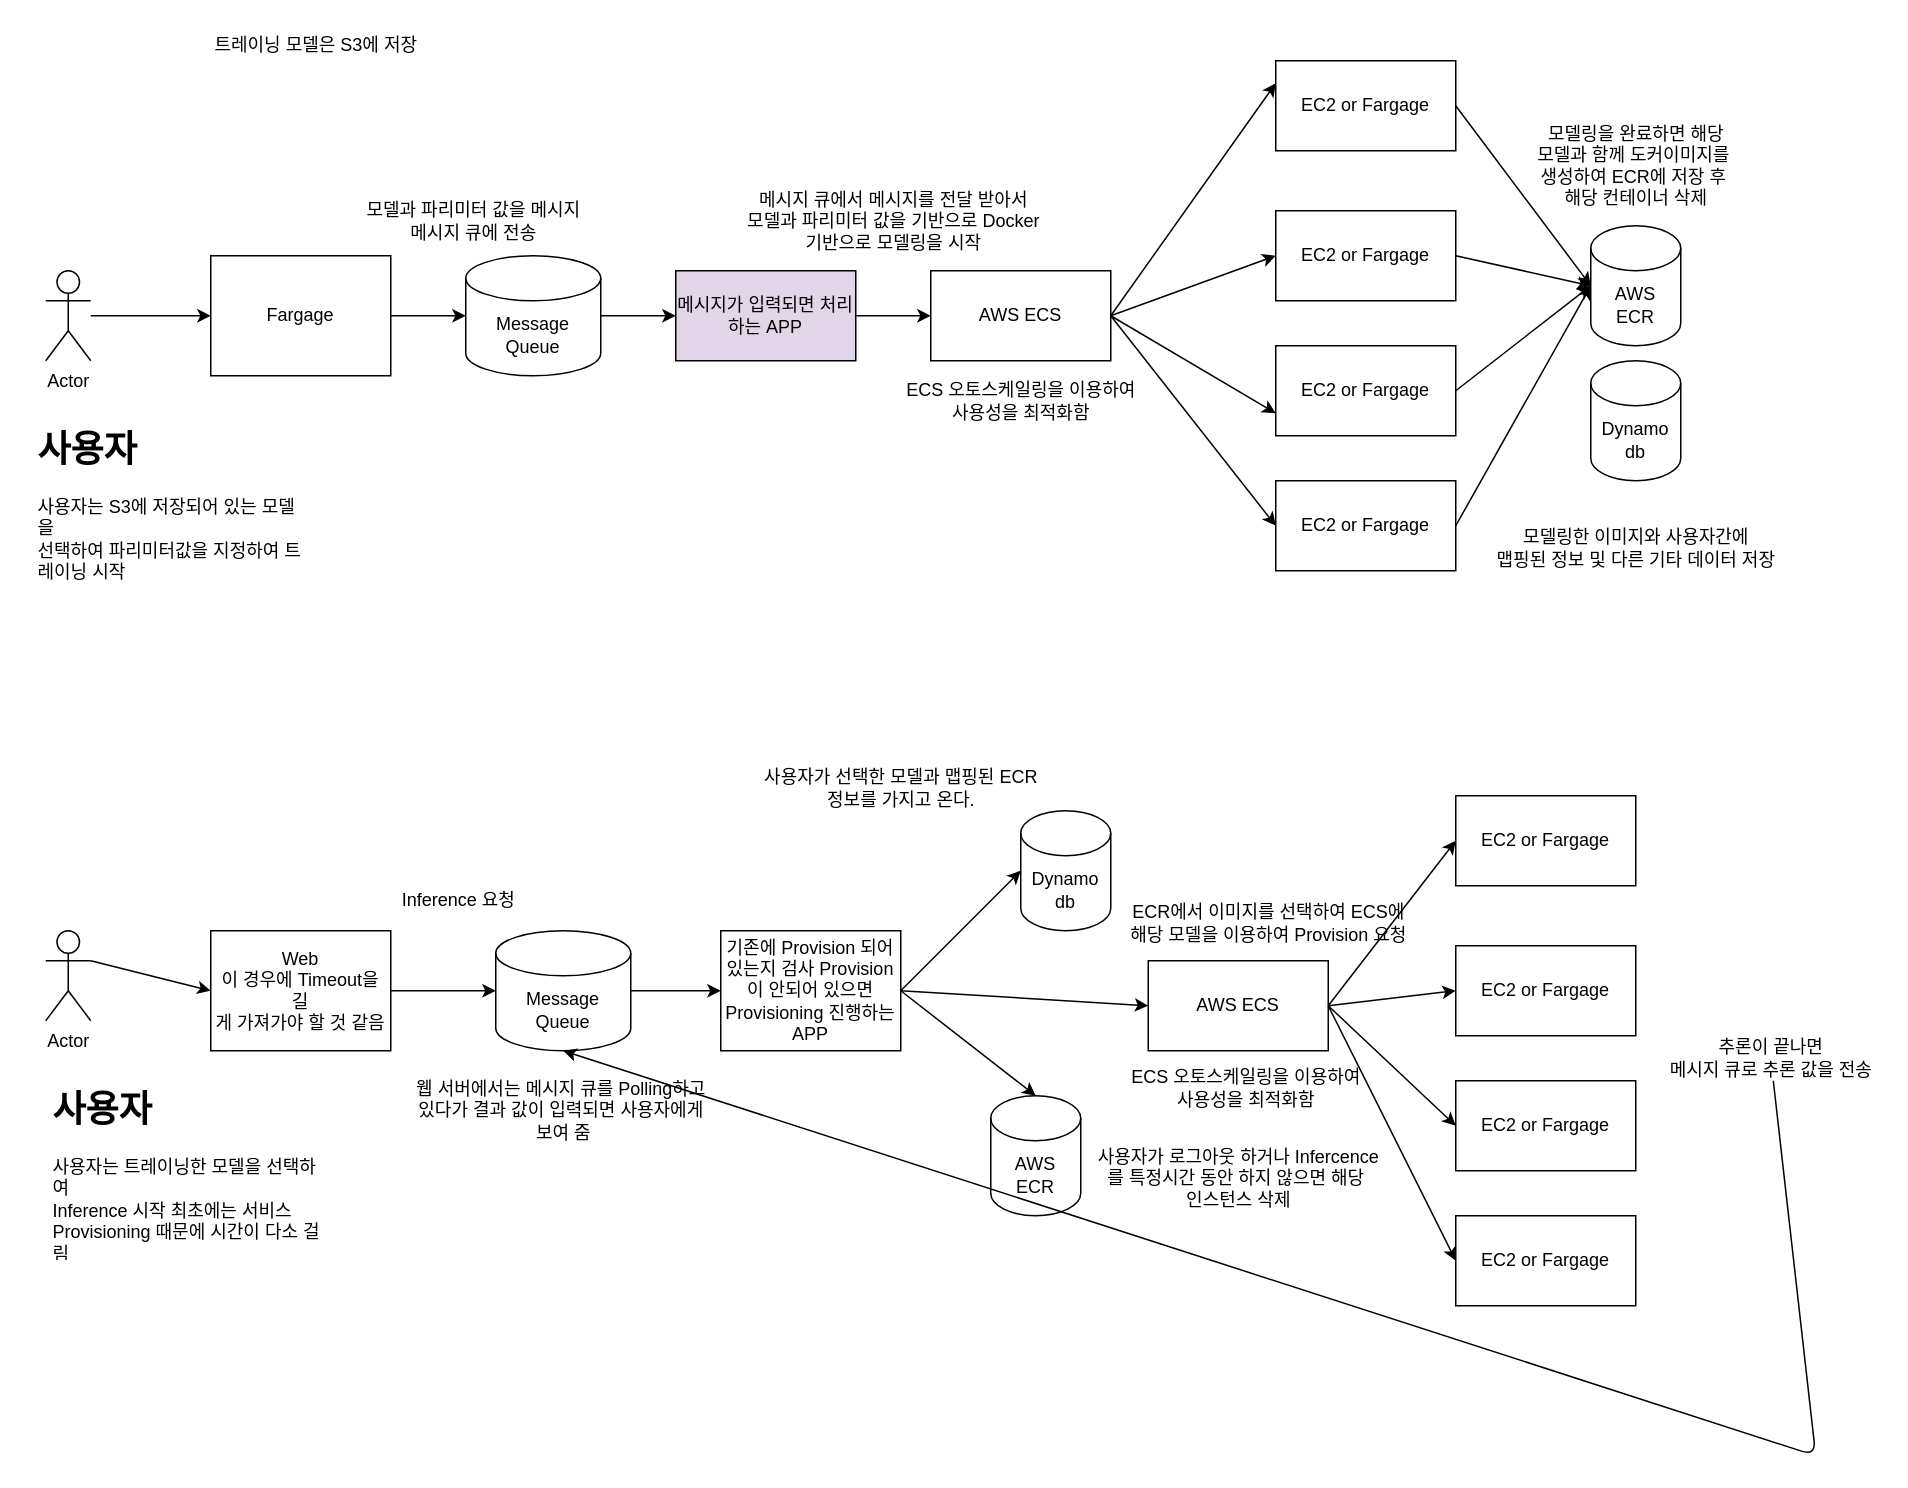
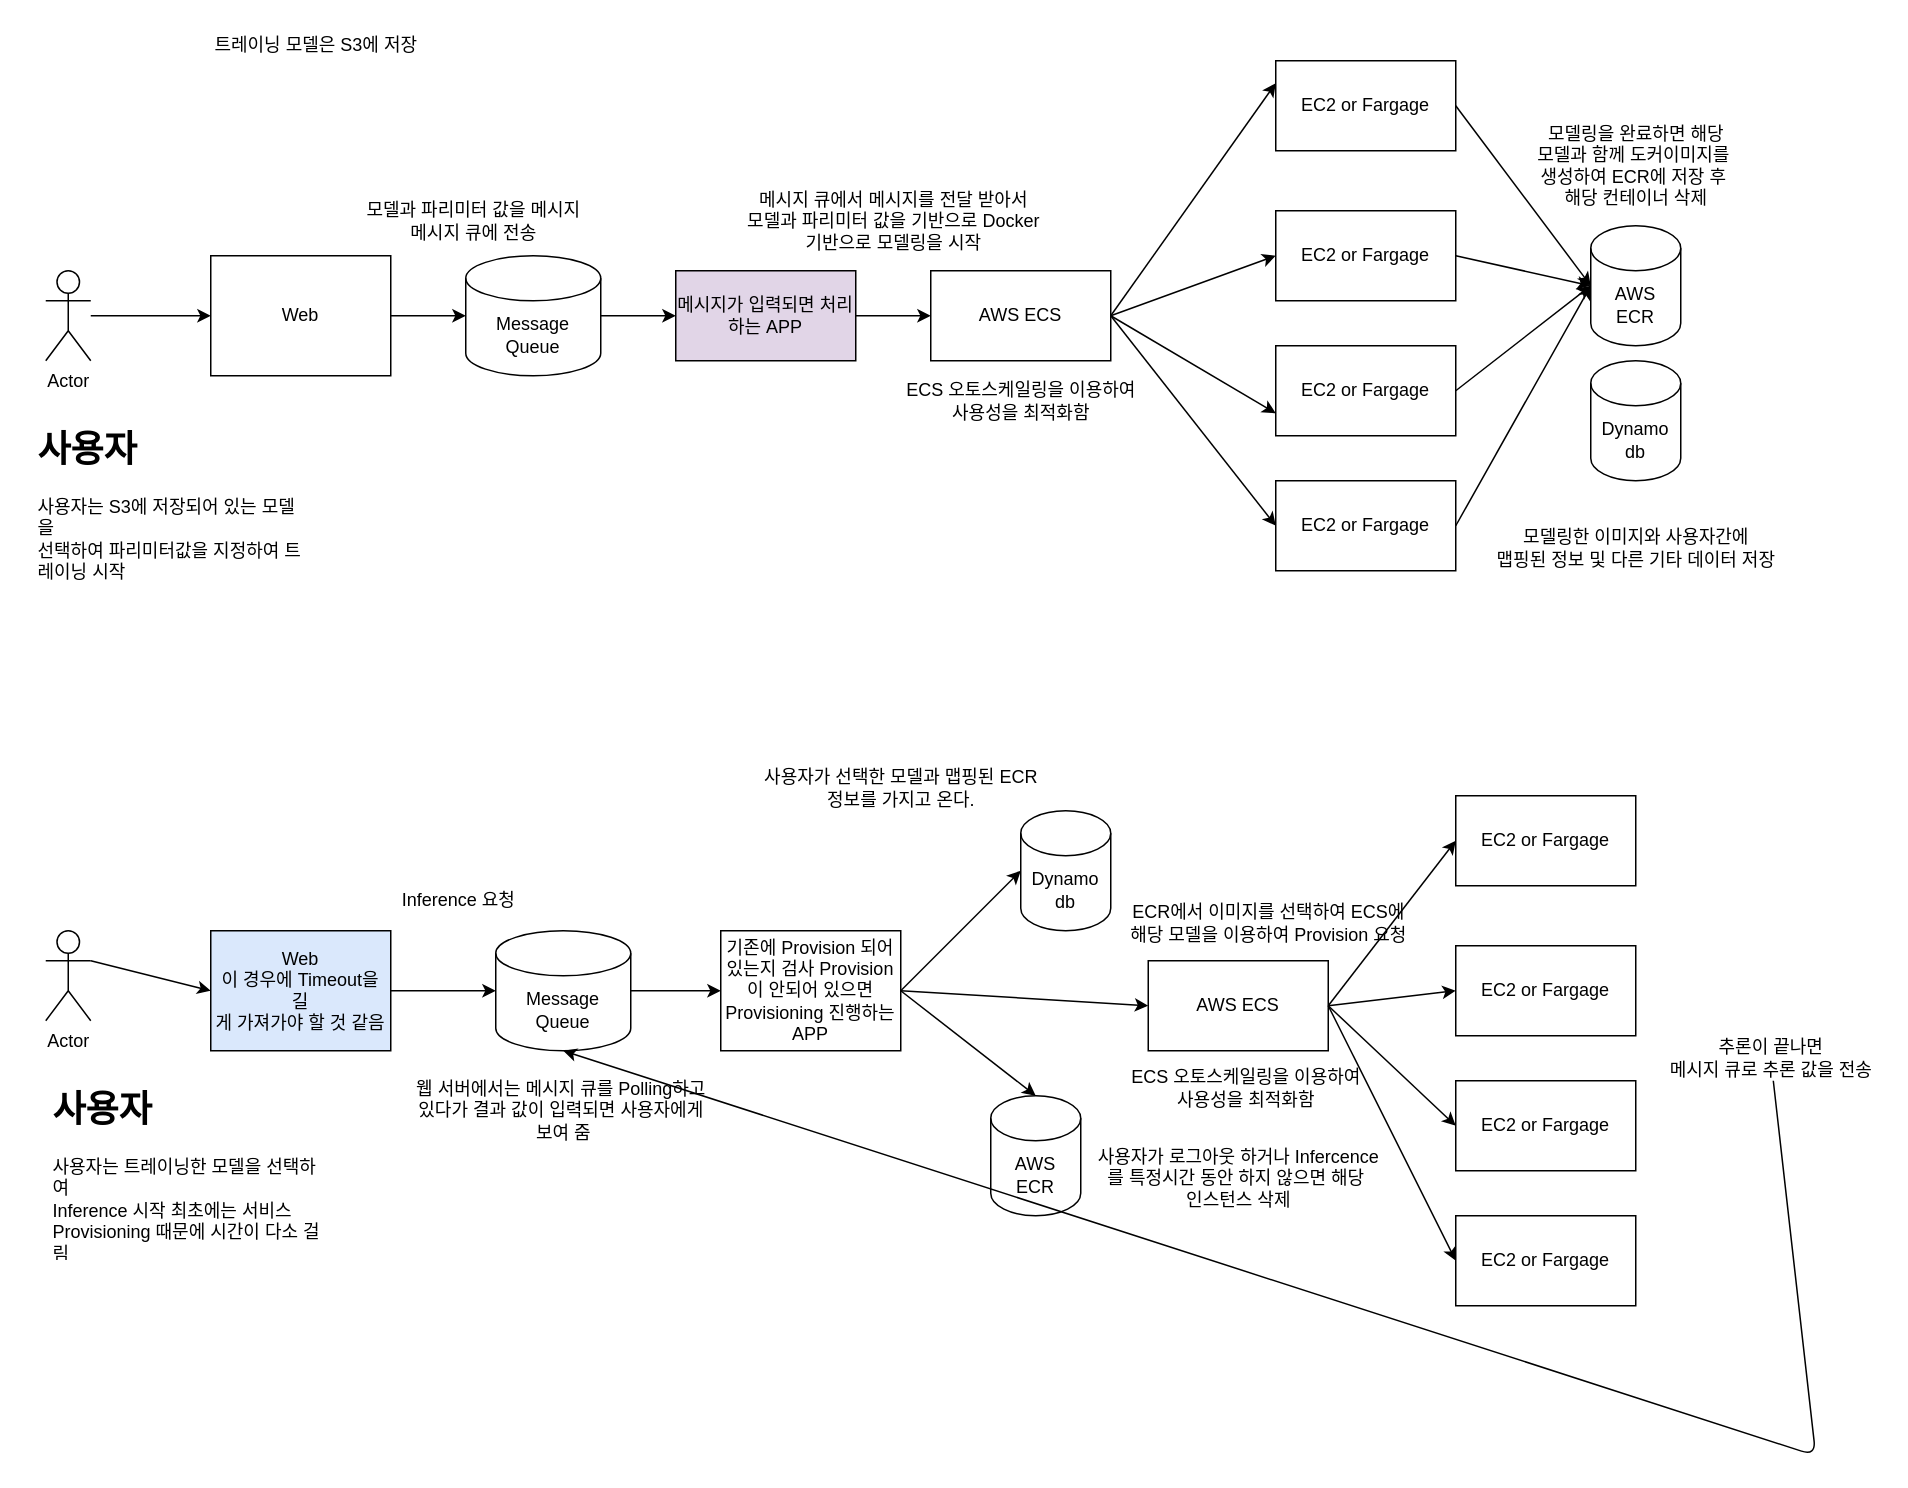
(301, 316) -> (301, 316)
(301, 991) -> (301, 991)
